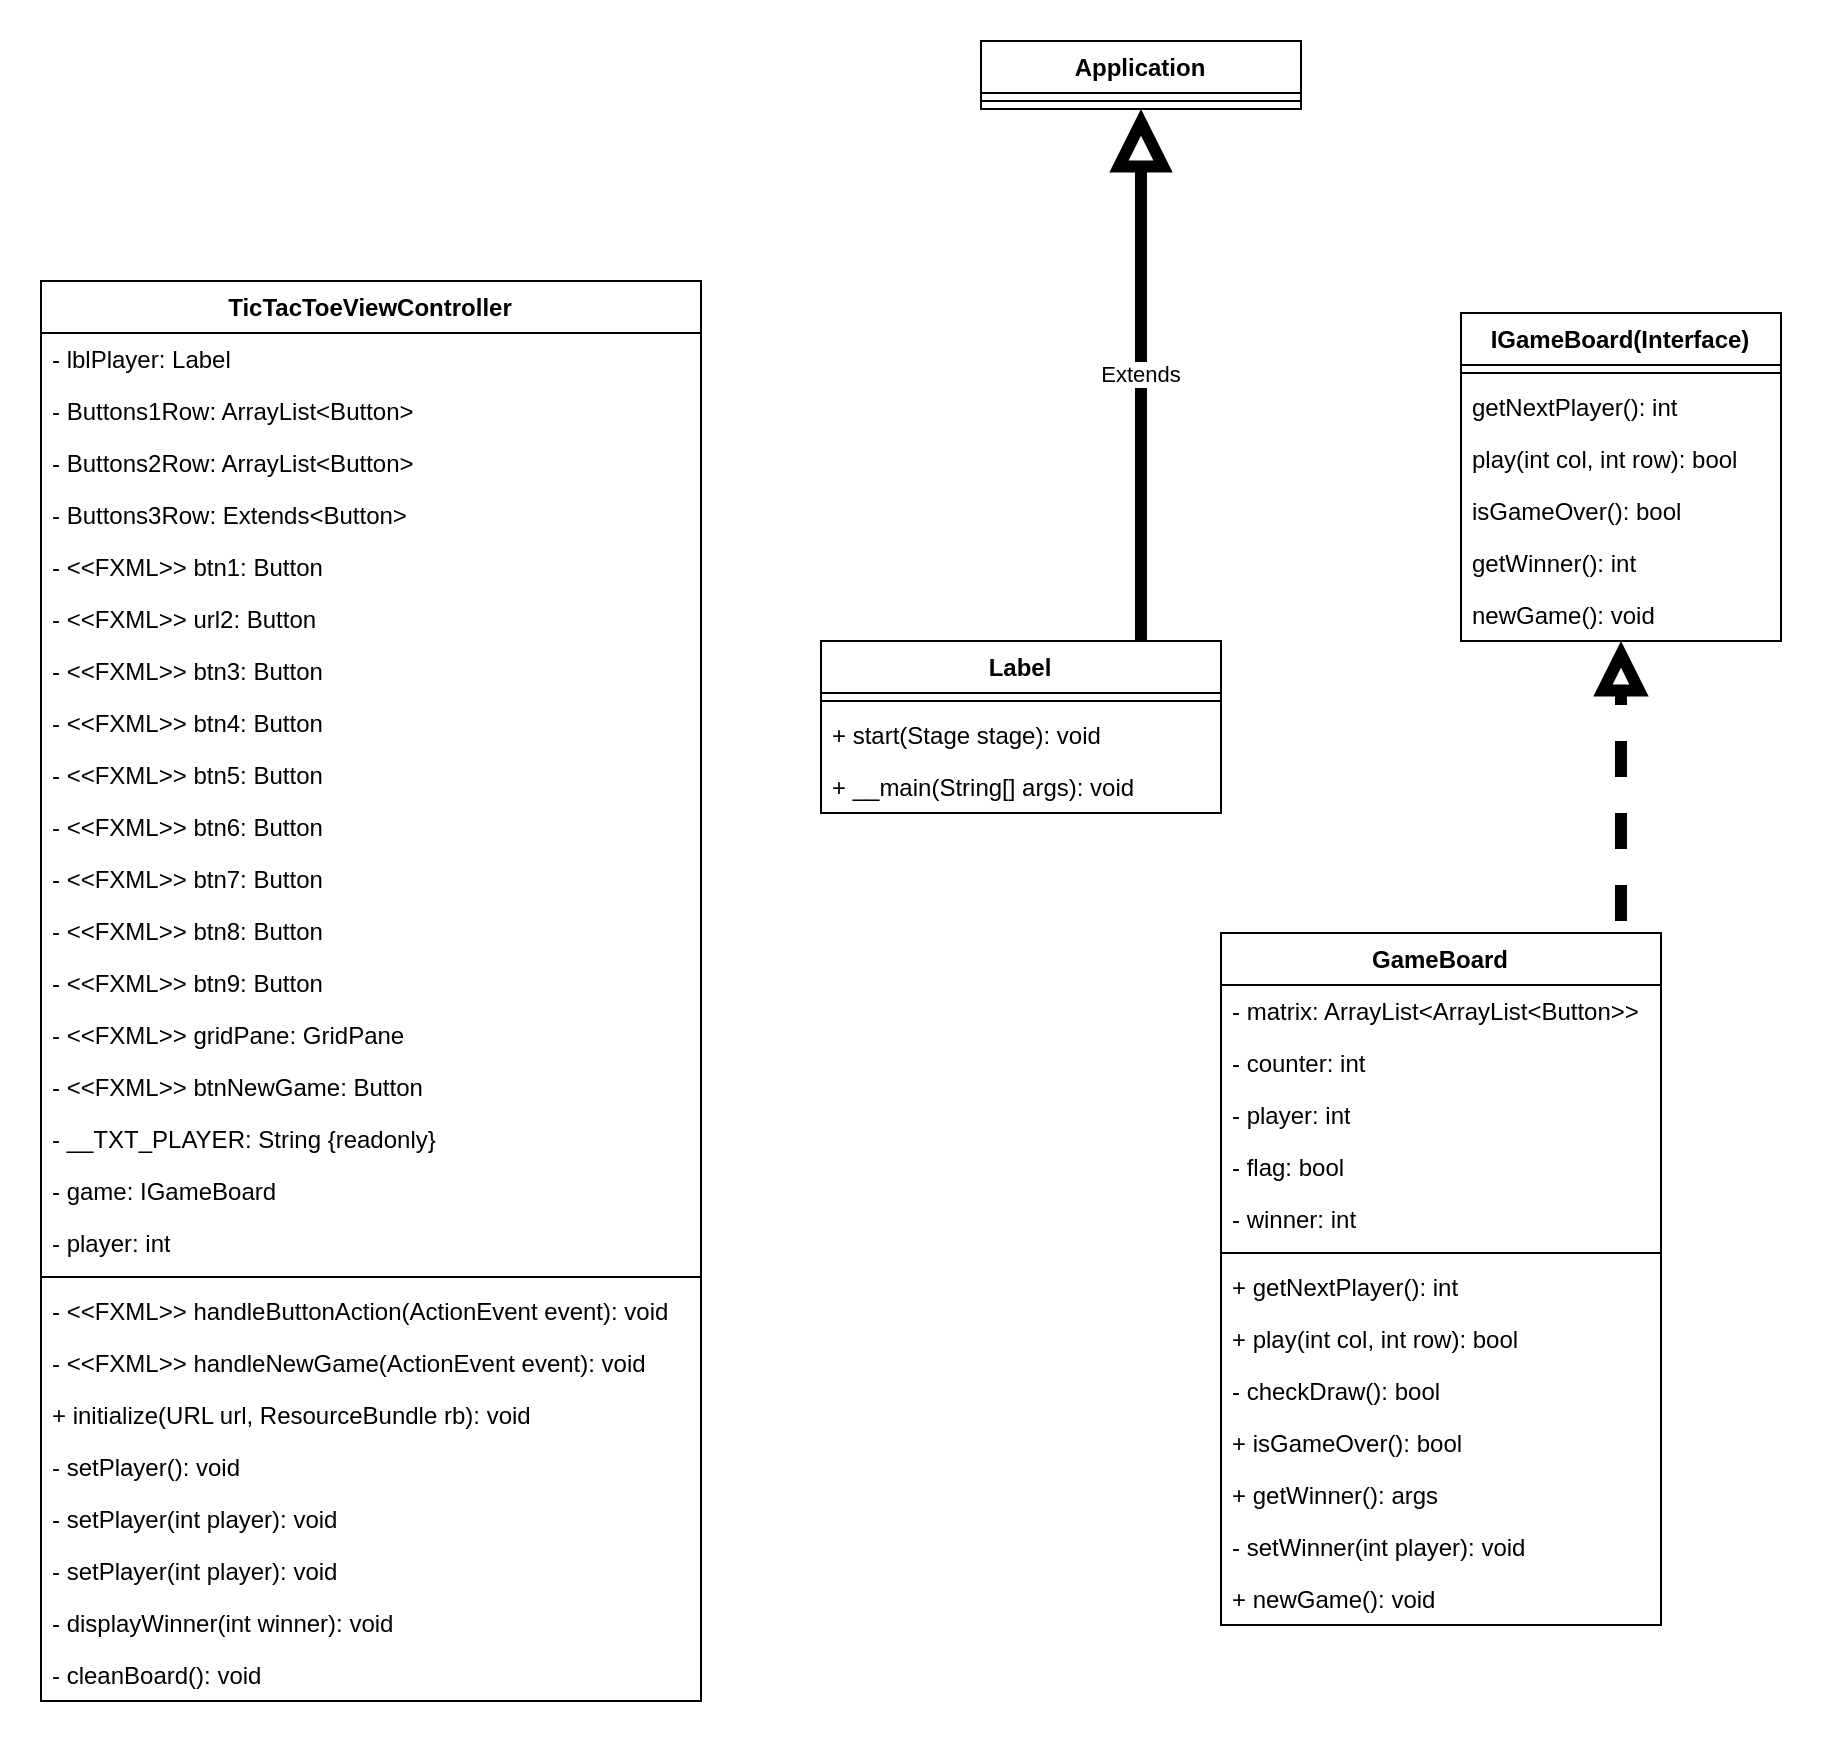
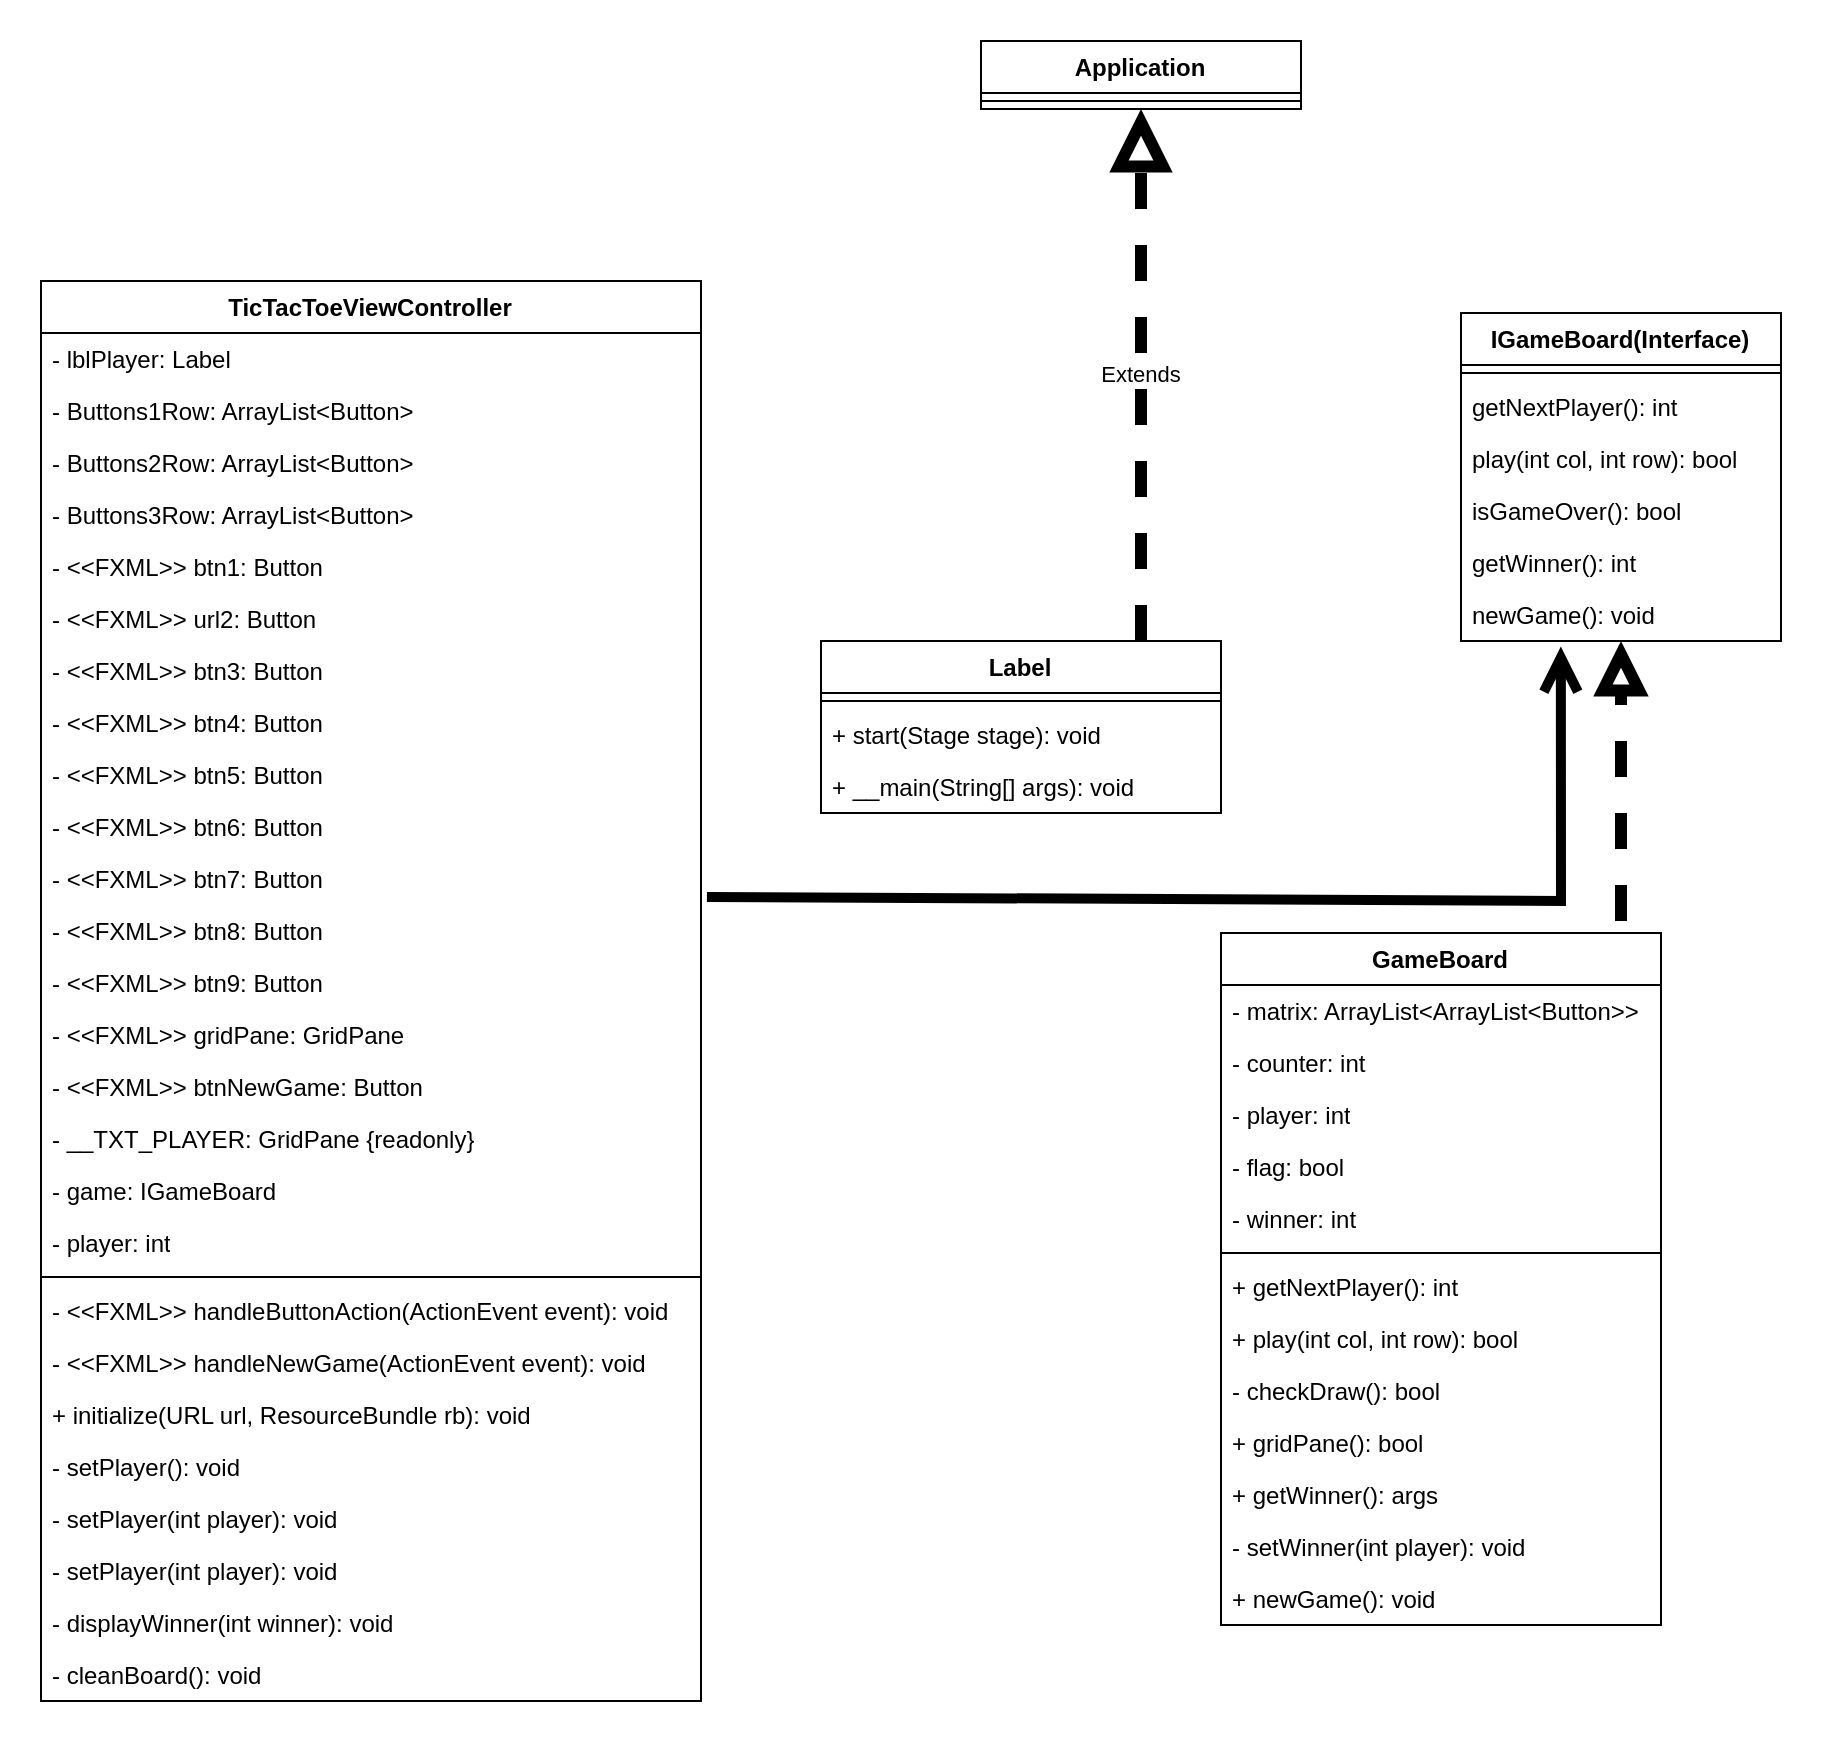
(245, 517) -> (256, 517)
(1141, 587) -> (1141, 587)
none -> (1250, 899)
(256, 1141) -> (269, 1141)
(1352, 1445) -> (1338, 1445)
